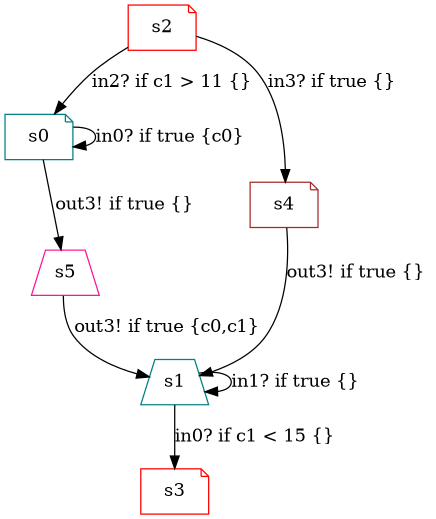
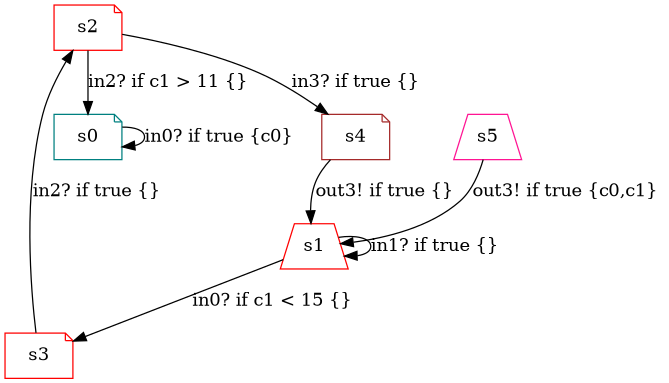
none -> (31, 194)
(51, 199) -> none
(175, 382) -> (314, 246)
